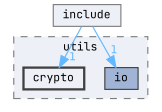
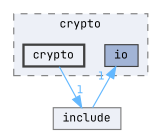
(72, 44) -> (68, 83)
(81, 48) -> (81, 25)
